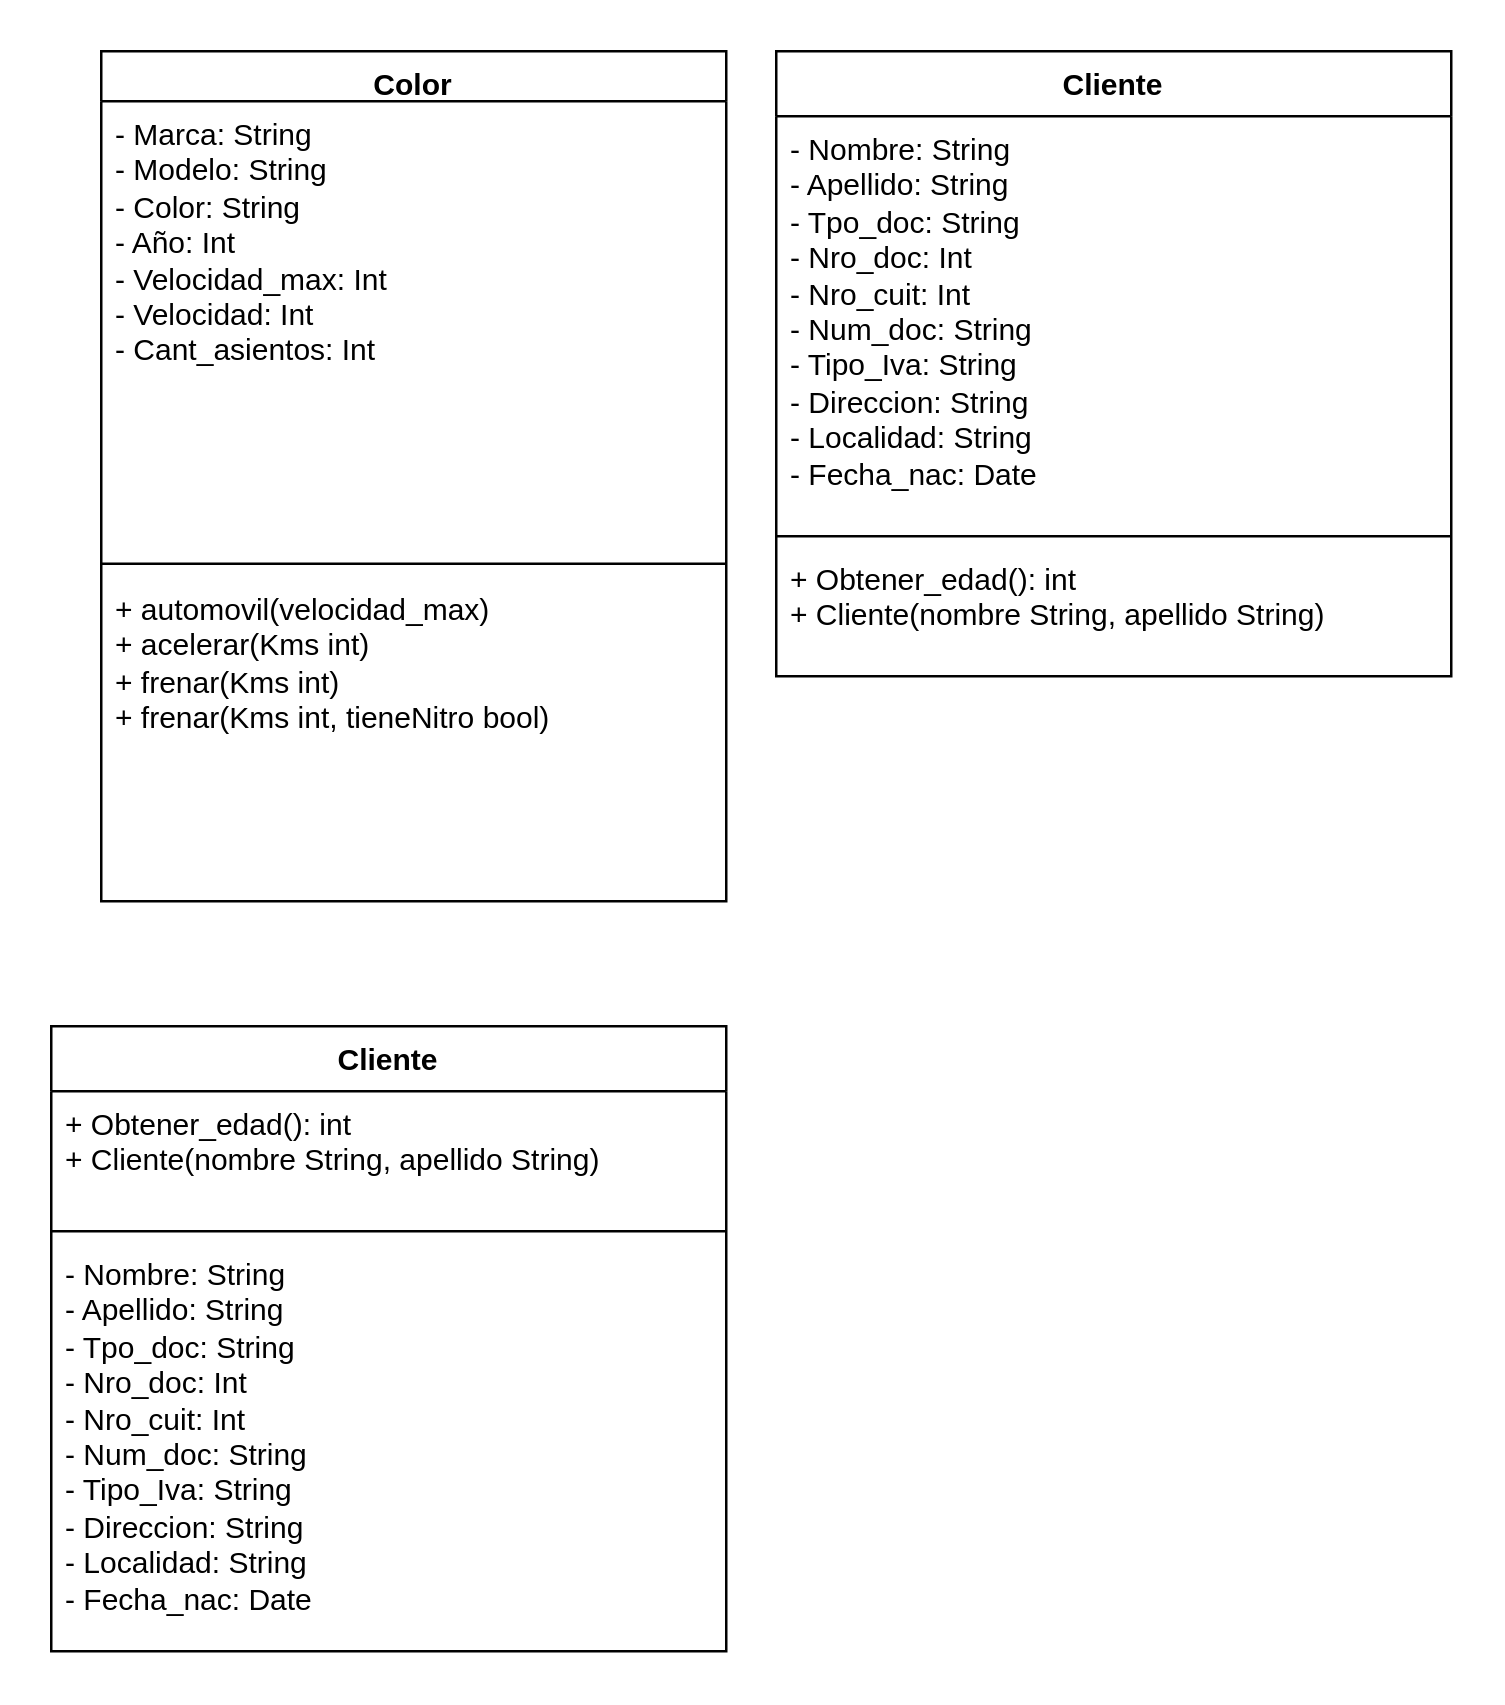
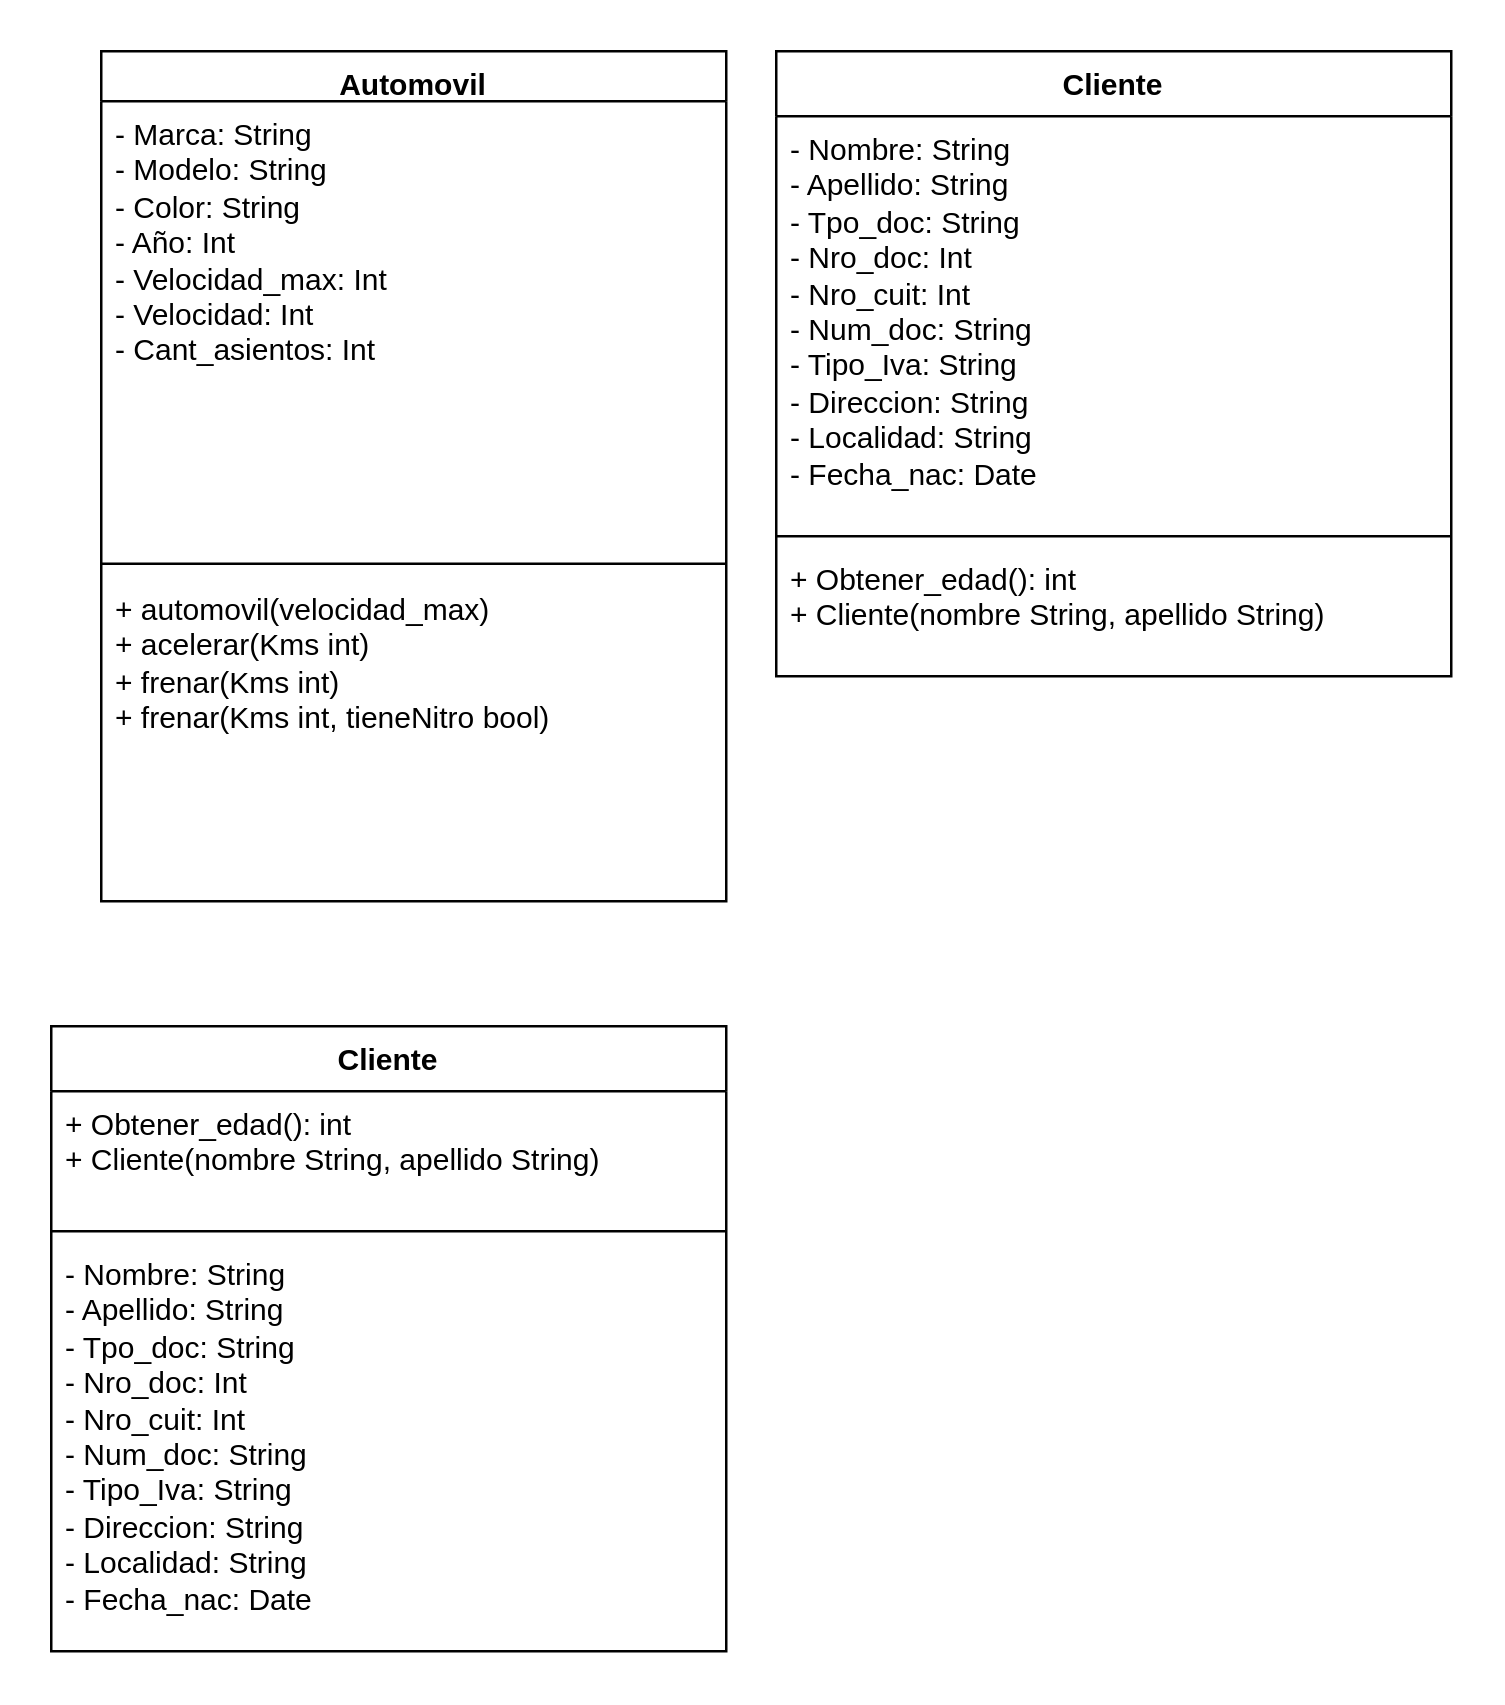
(414, 87) -> (414, 87)
